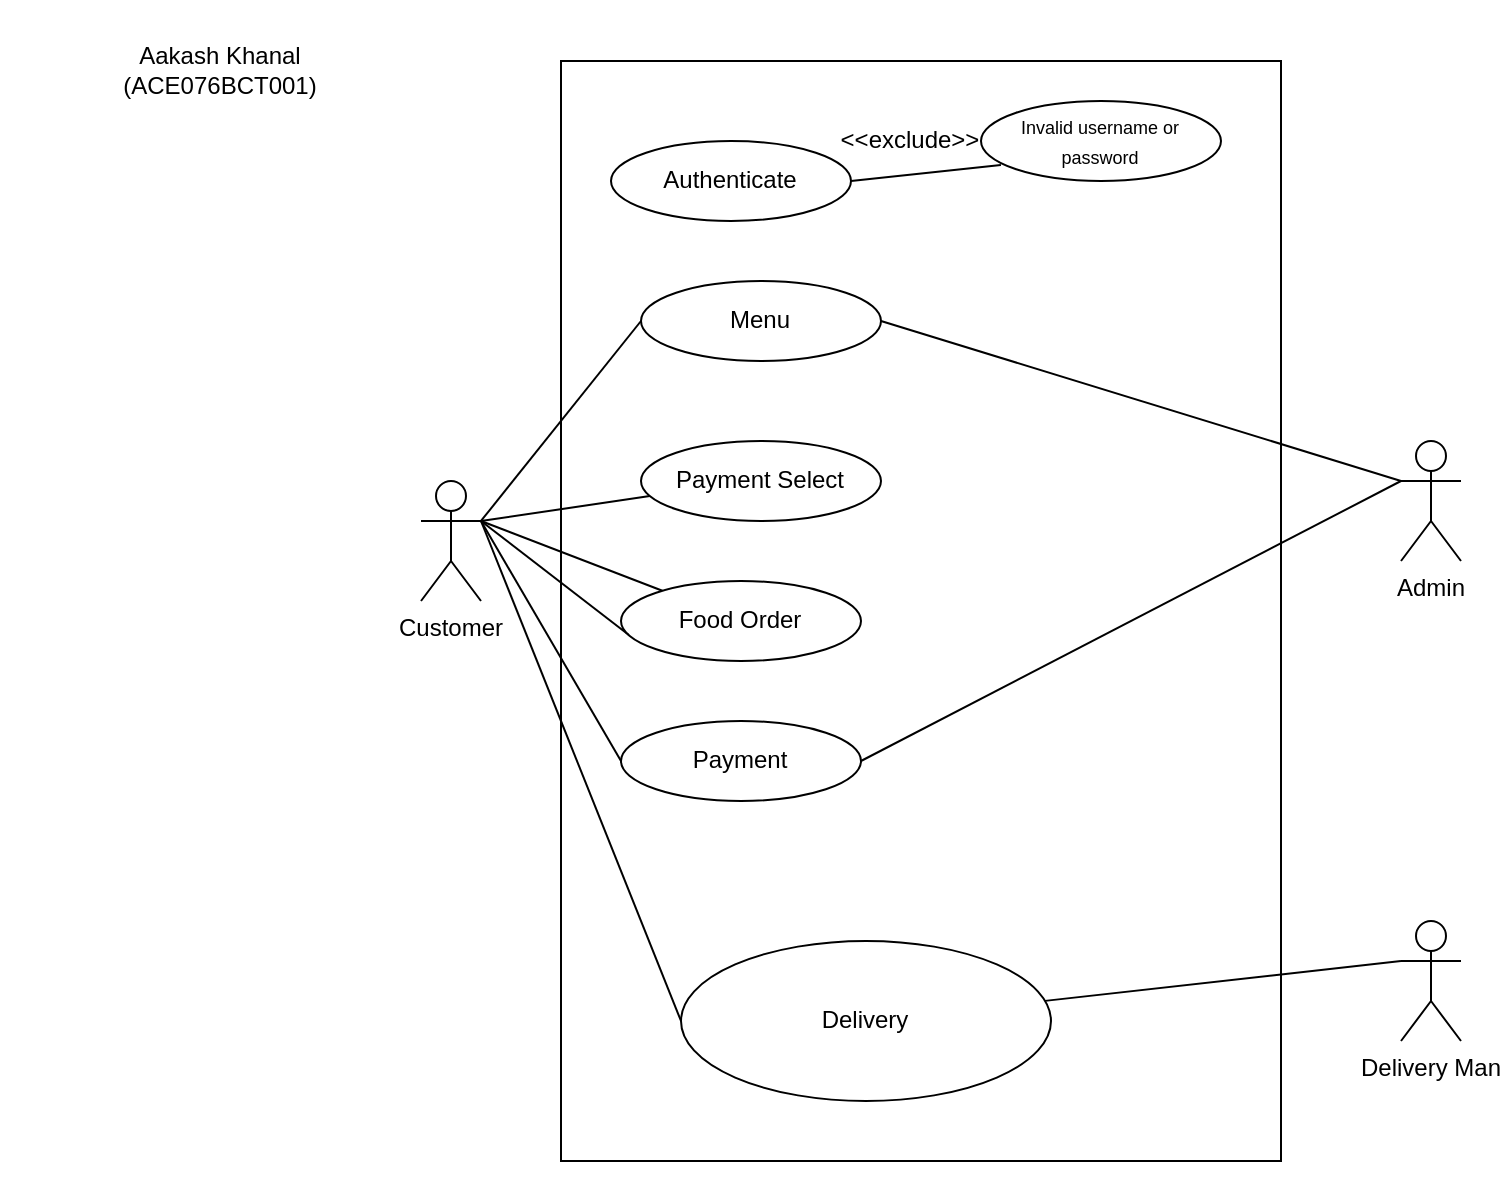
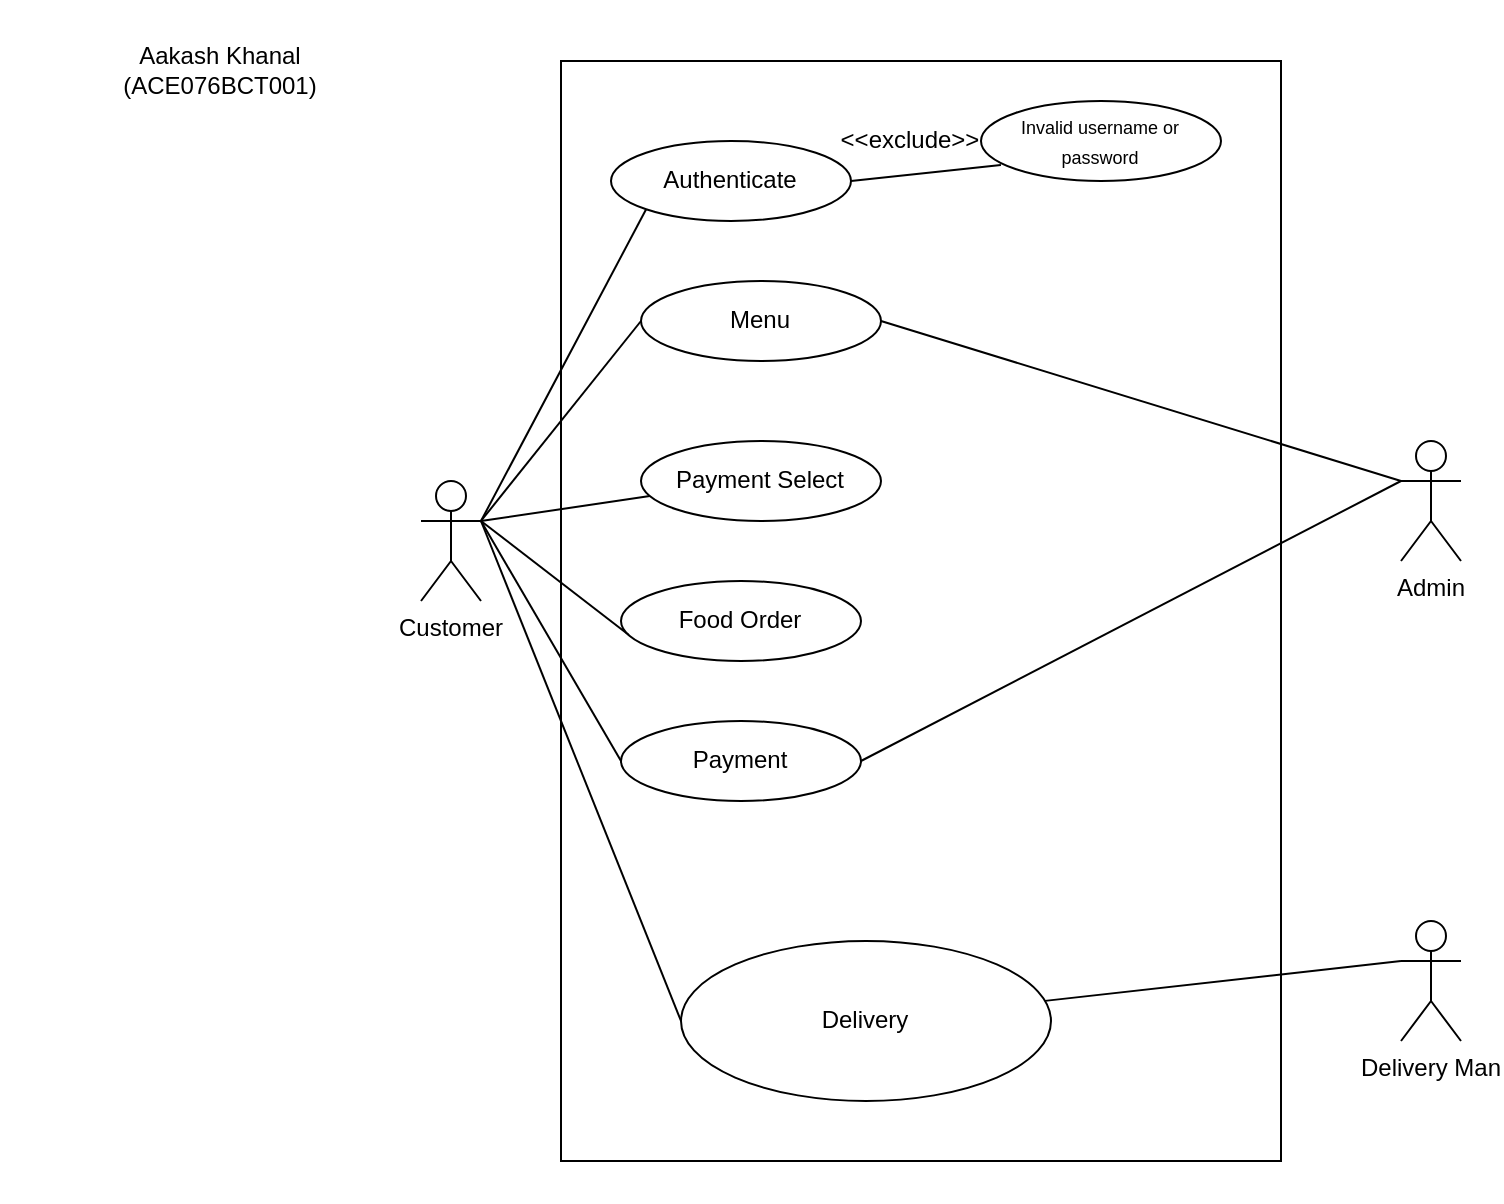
(577, 558) -> (568, 357)
